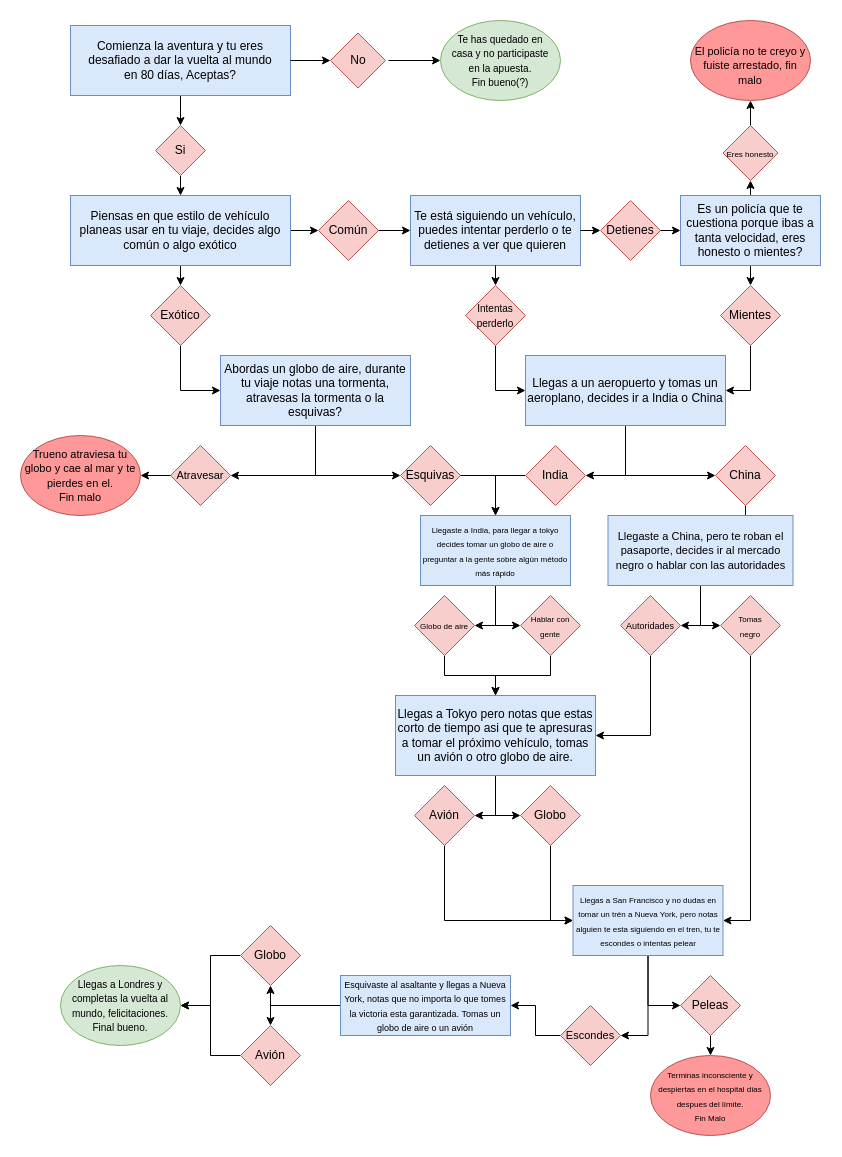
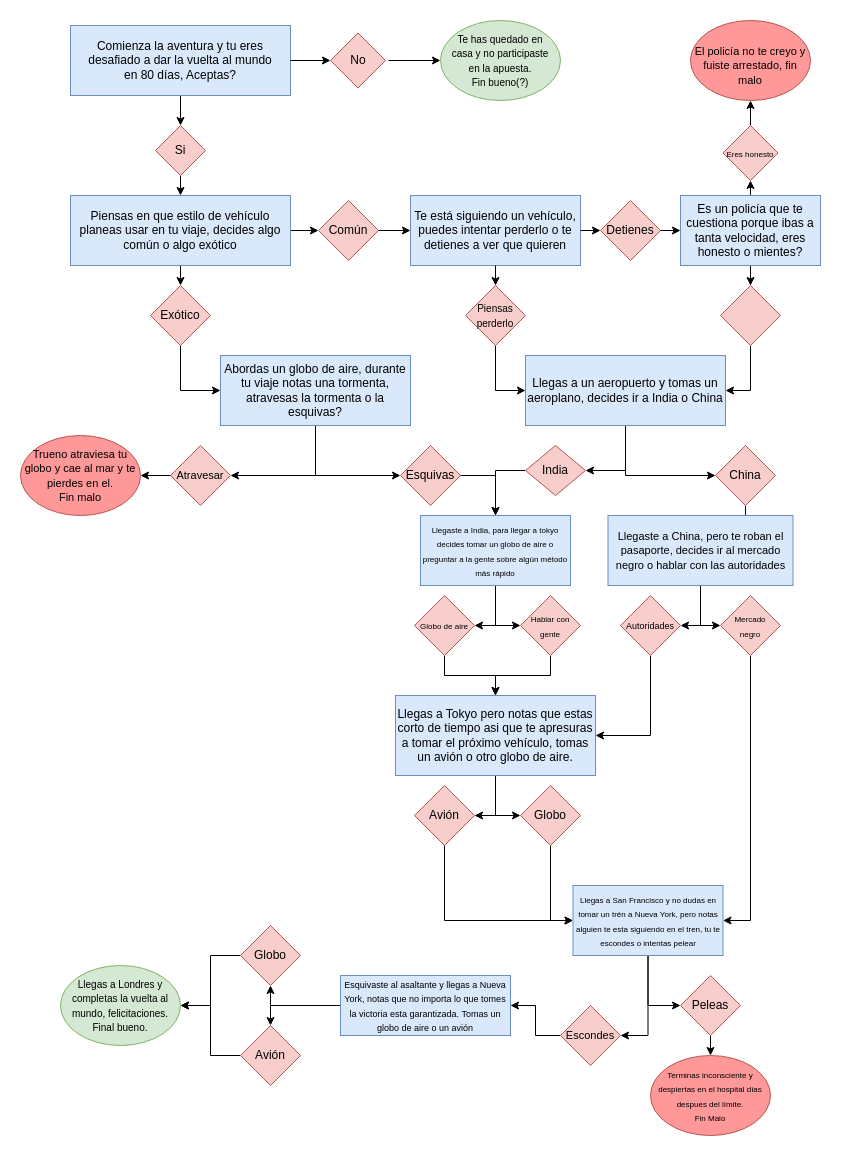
(496, 316) -> (496, 316)
(751, 316) -> none
(556, 476) -> (556, 471)
(751, 626) -> (751, 626)
